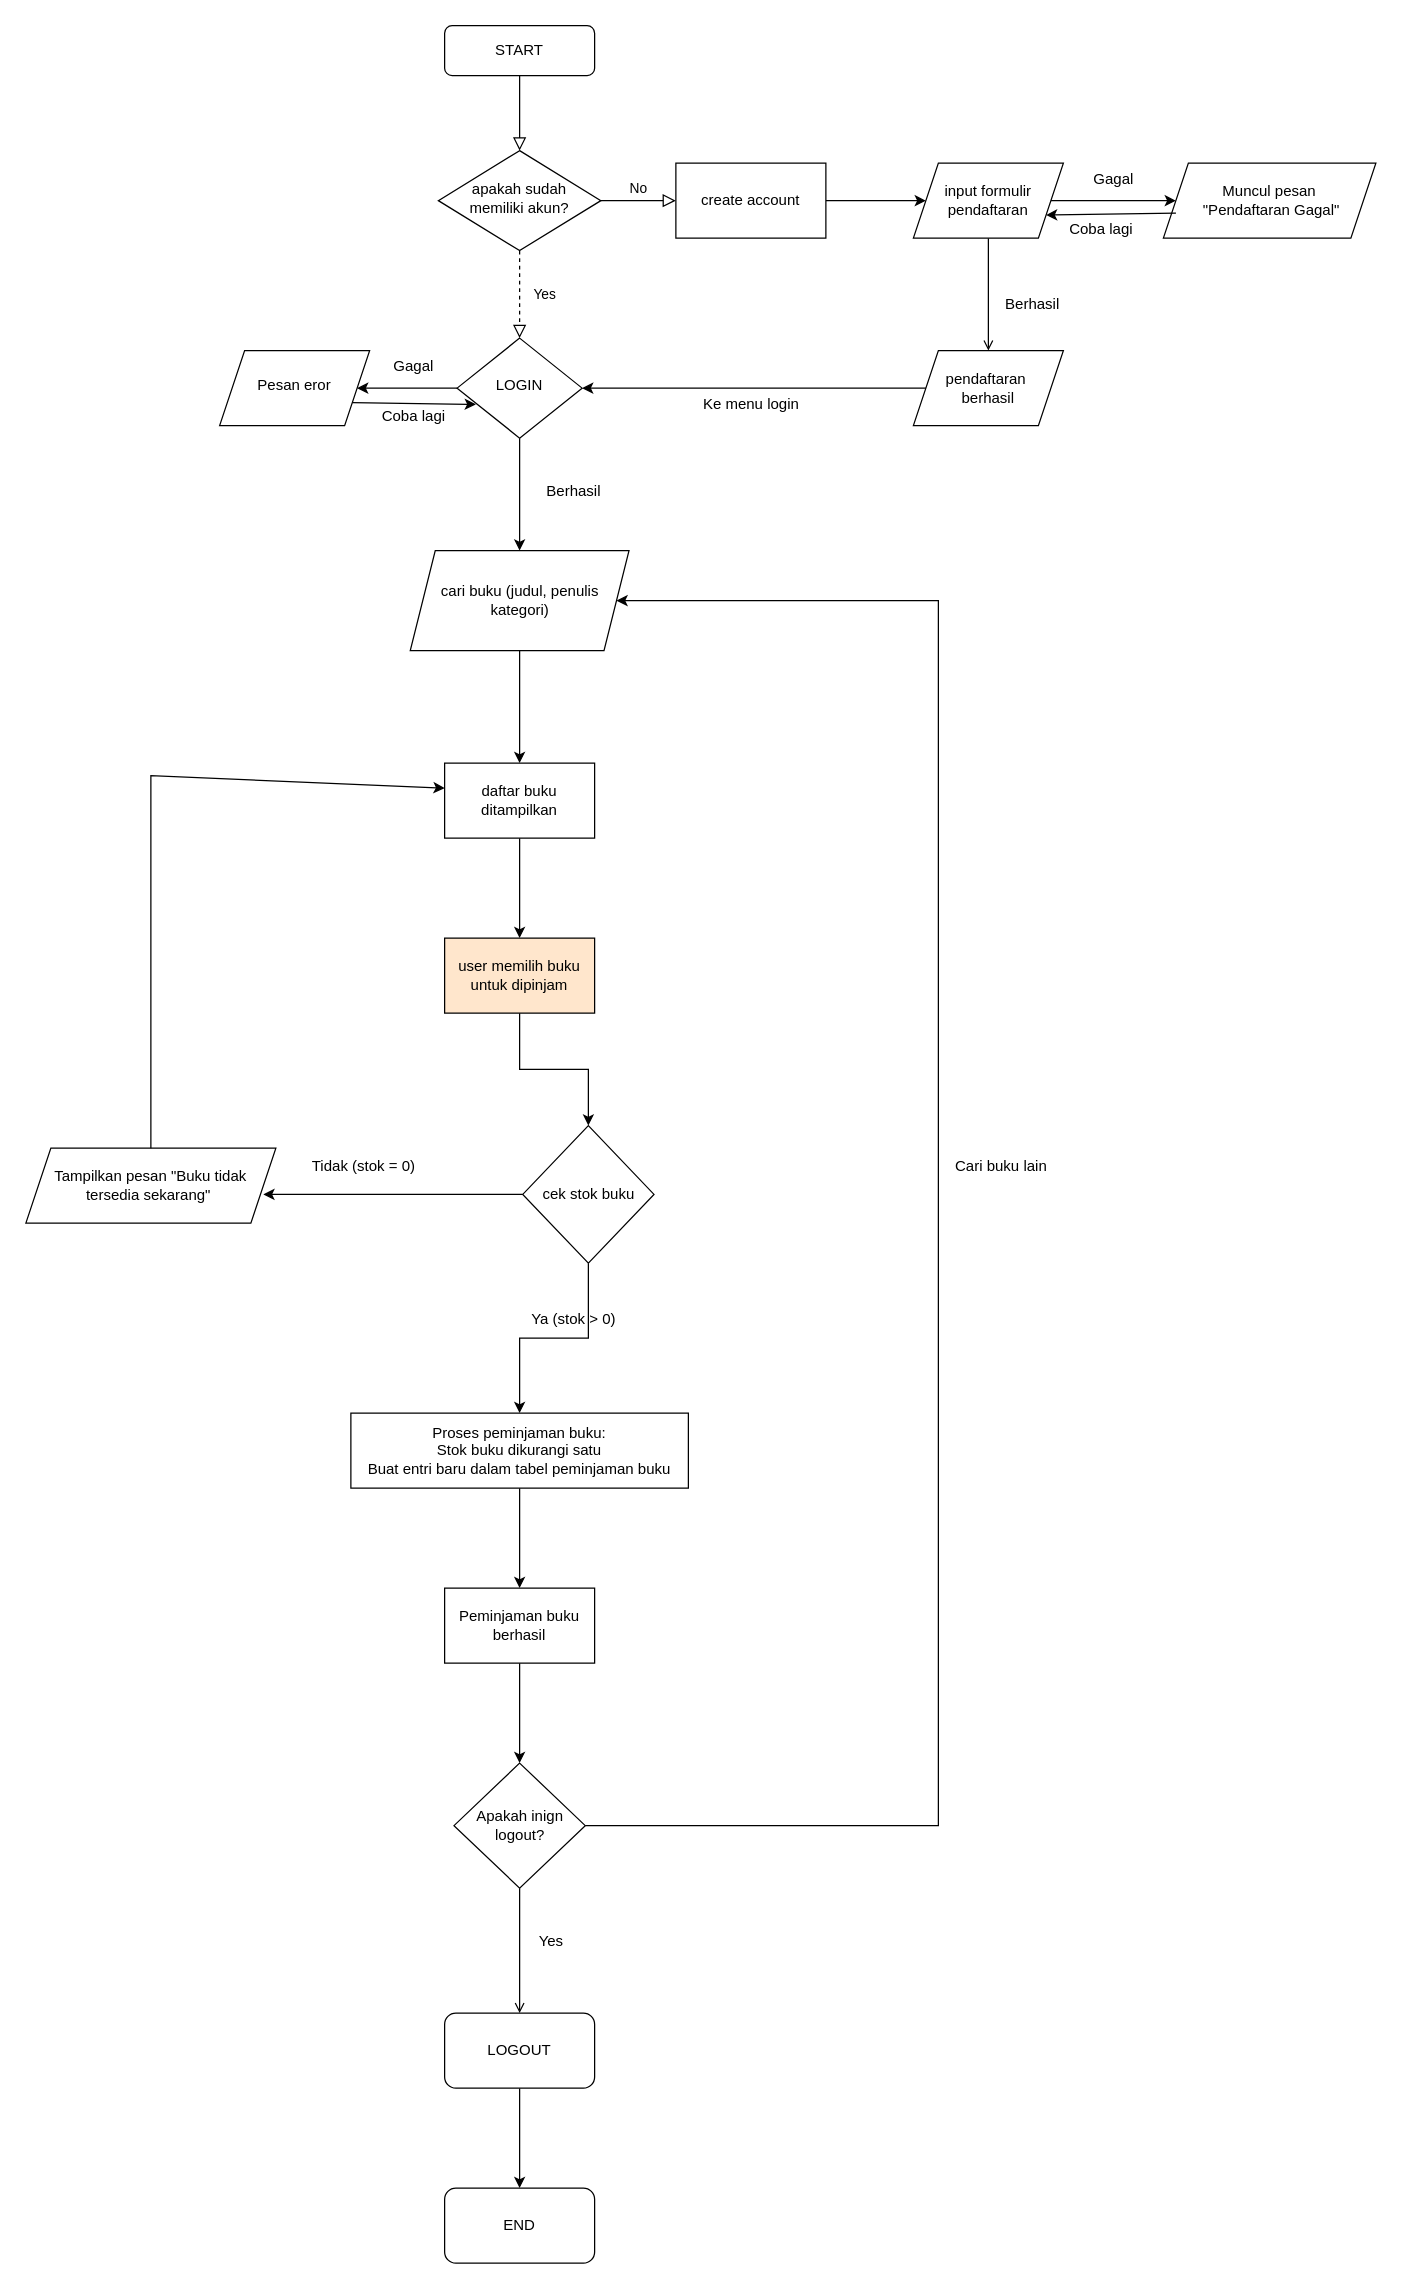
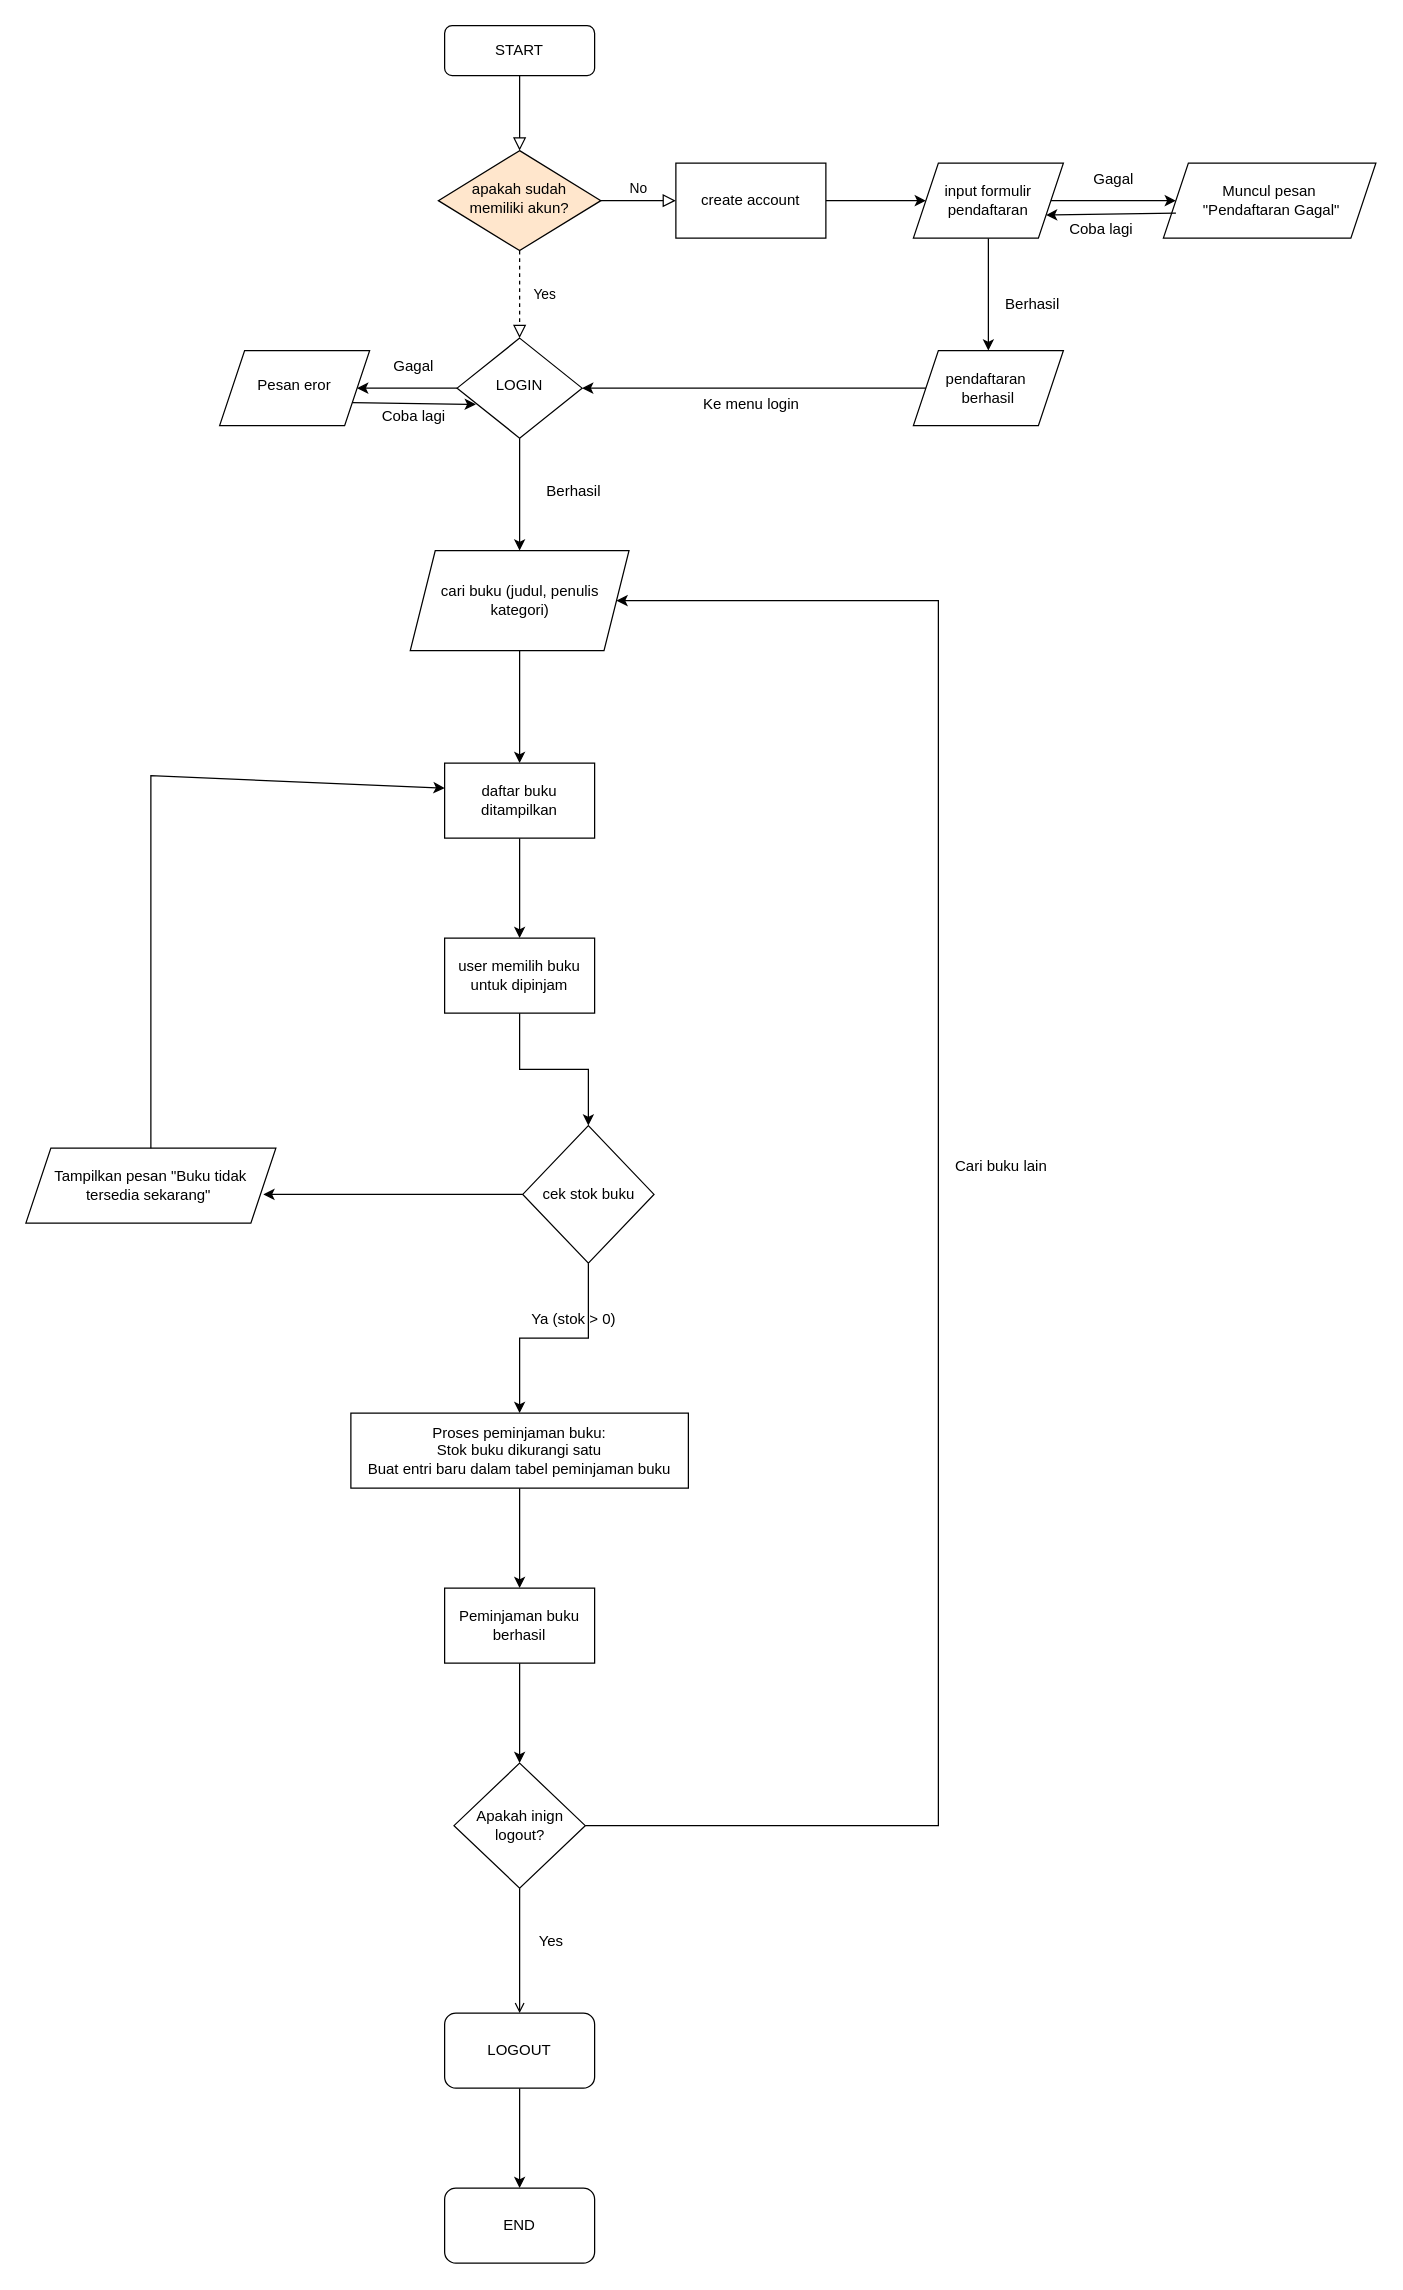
(519, 201) -> (519, 201)
(988, 343) -> (988, 341)
(519, 976) -> (519, 976)
(363, 1167) -> none
